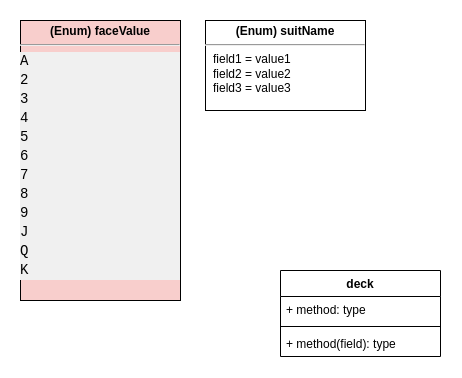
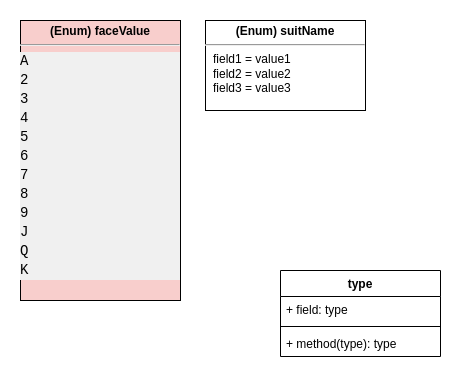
(361, 285) -> (361, 285)
(329, 311) -> (322, 311)
(349, 345) -> (349, 345)
